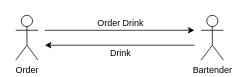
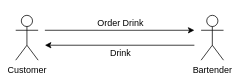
(27, 71) -> (27, 71)
